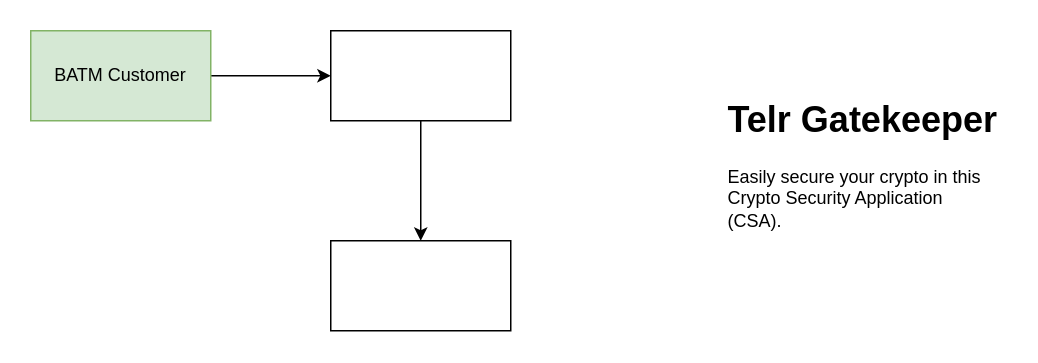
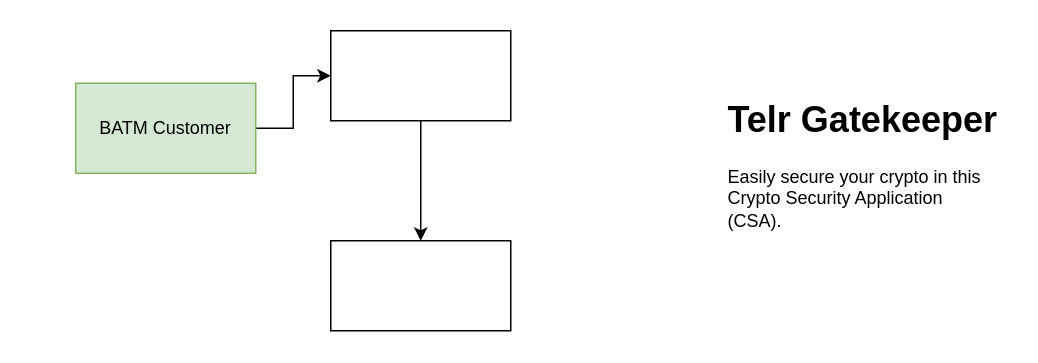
(121, 76) -> (166, 128)
